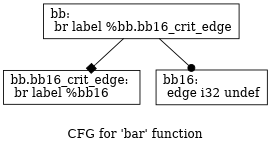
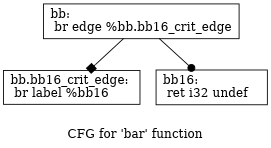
(141, 27) -> (141, 27)
(212, 93) -> (206, 93)
